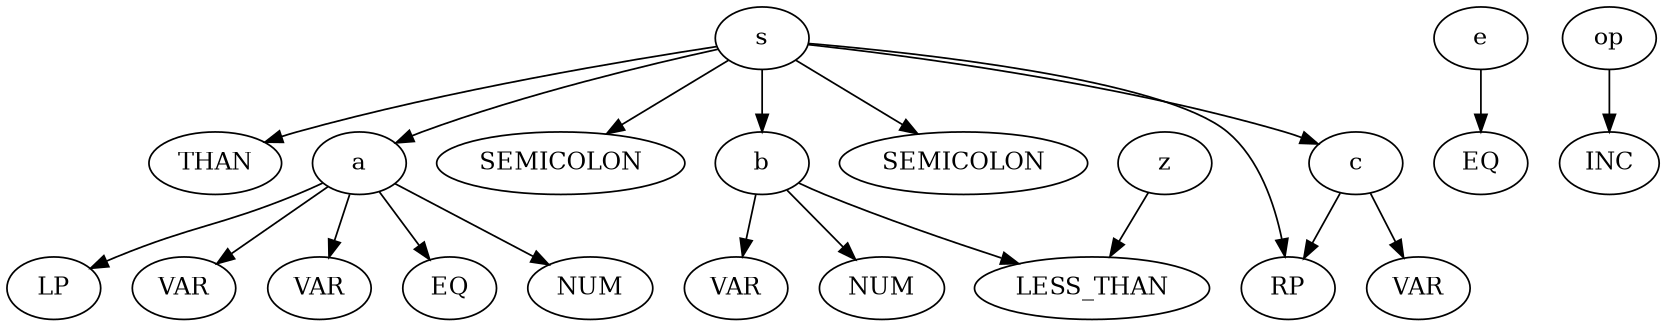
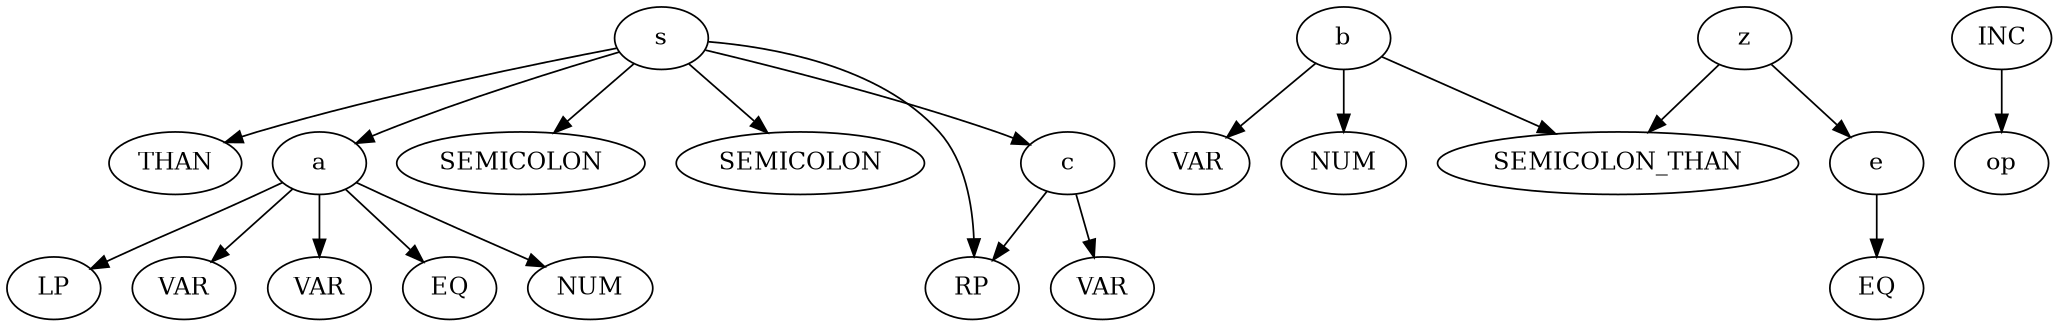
(762, 92) -> none
(1609, 92) -> (2002, 92)
none -> (1804, 95)
(1092, 288) -> (1618, 163)
